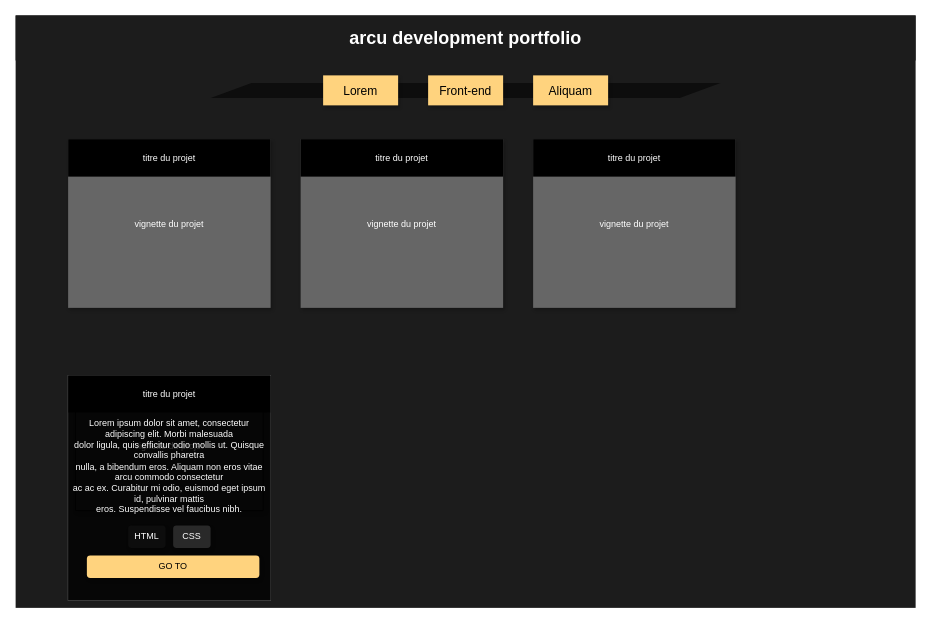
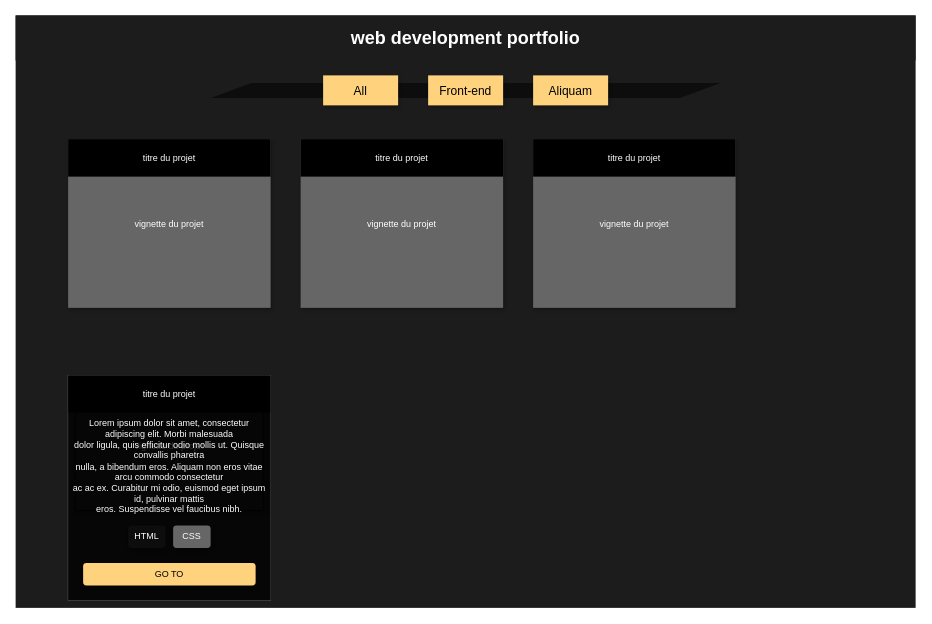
(465, 38) -> (465, 38)
(360, 90) -> (360, 90)
(192, 537) -> (192, 537)
(173, 567) -> (169, 574)
